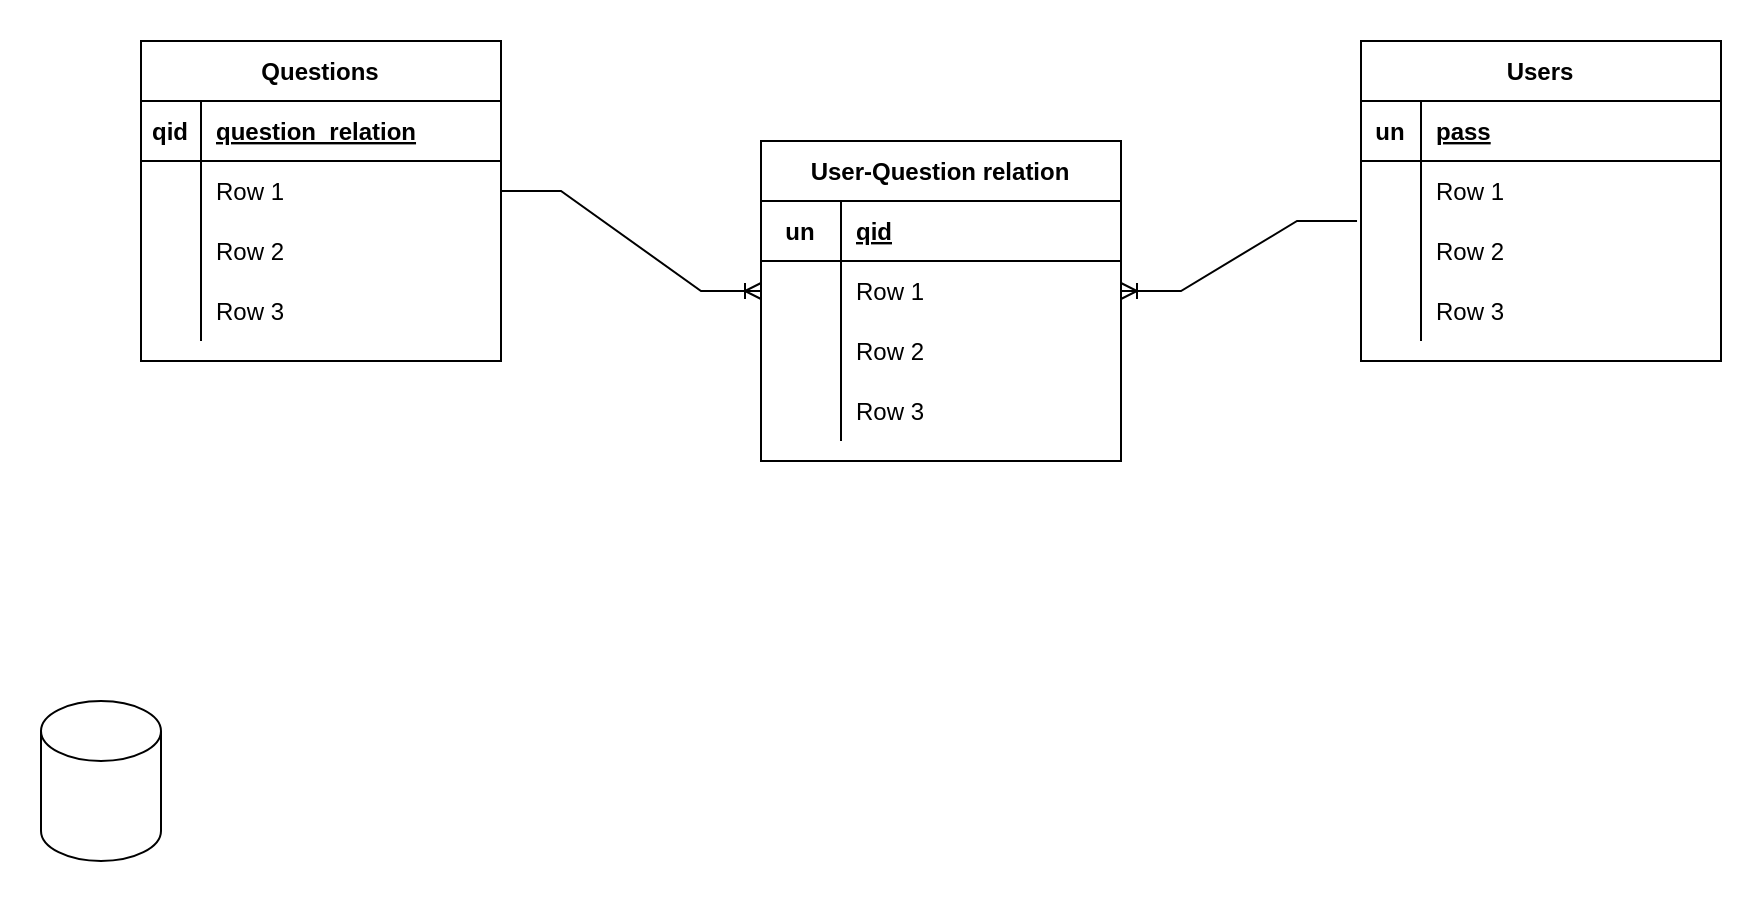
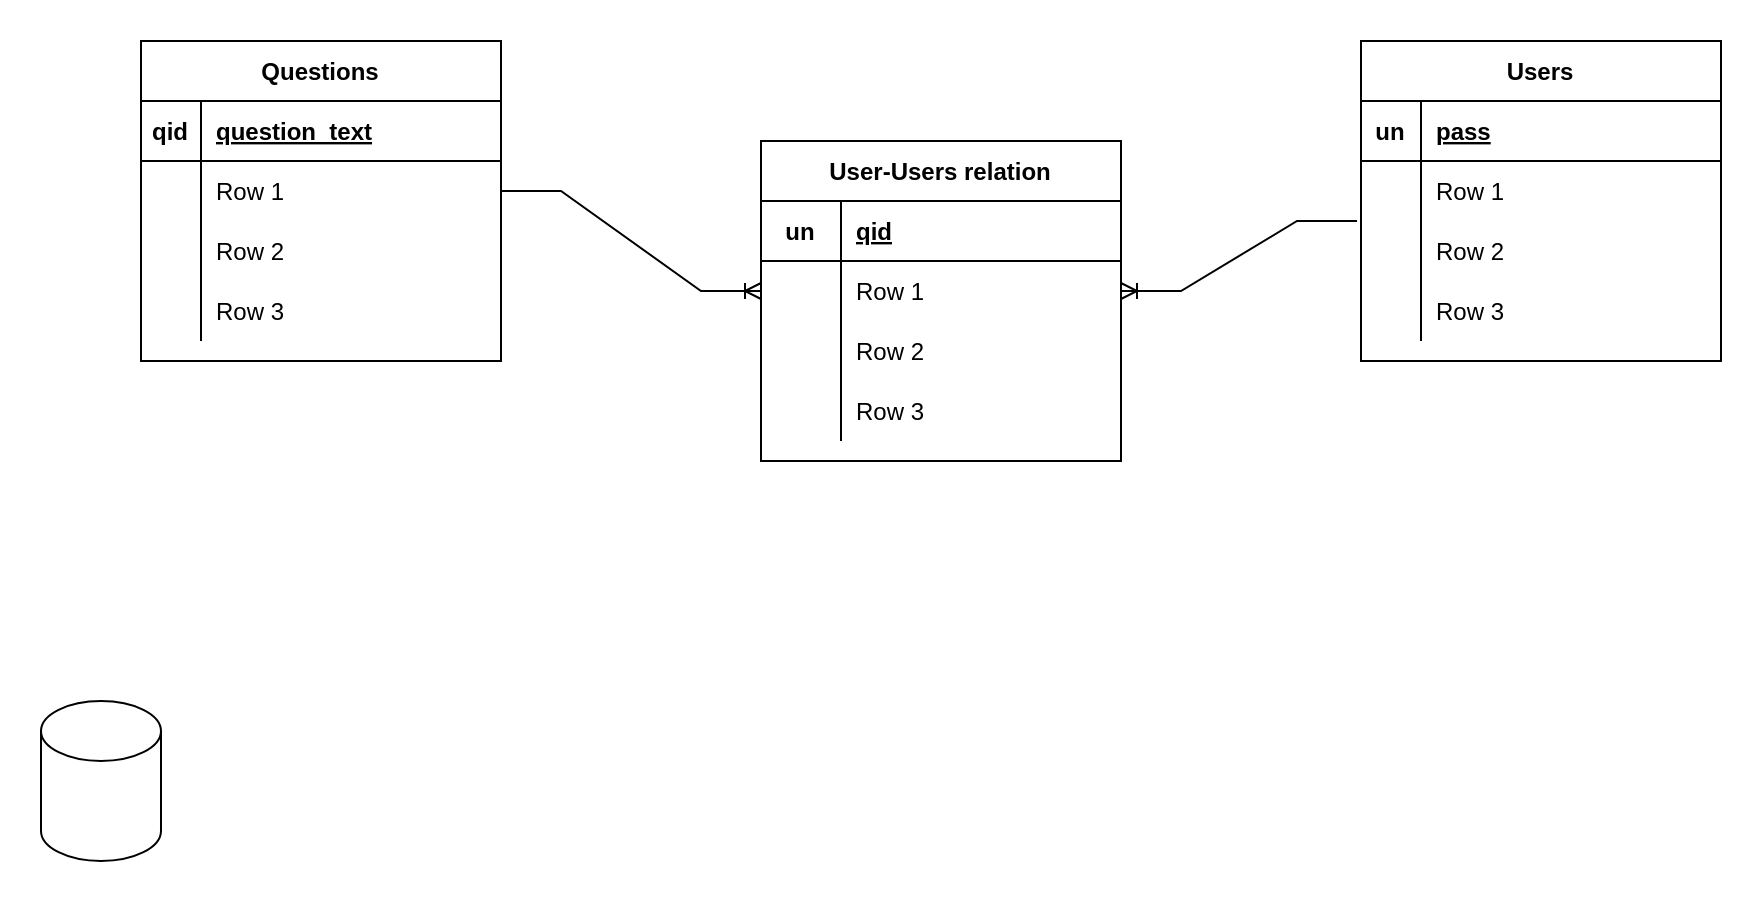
(321, 132) -> (300, 132)
(940, 172) -> (940, 172)
